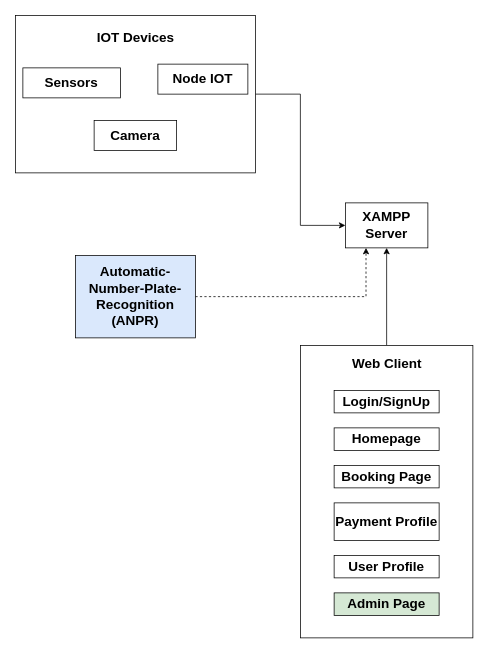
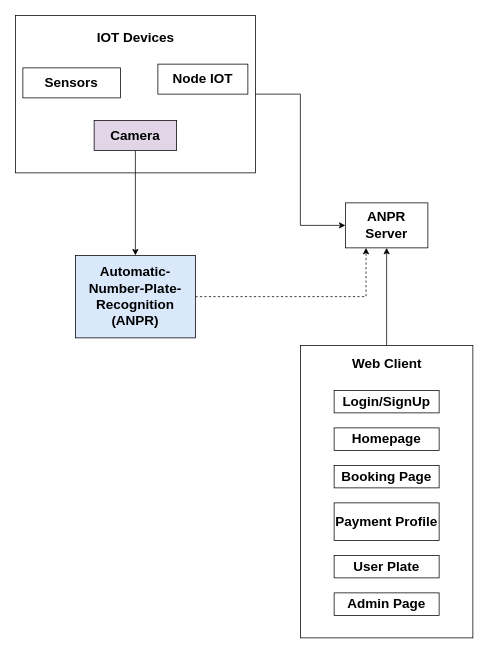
(135, 135) -> (135, 135)
none -> (135, 200)
(387, 225) -> (387, 225)
(387, 567) -> (387, 567)
(387, 604) -> (387, 604)
